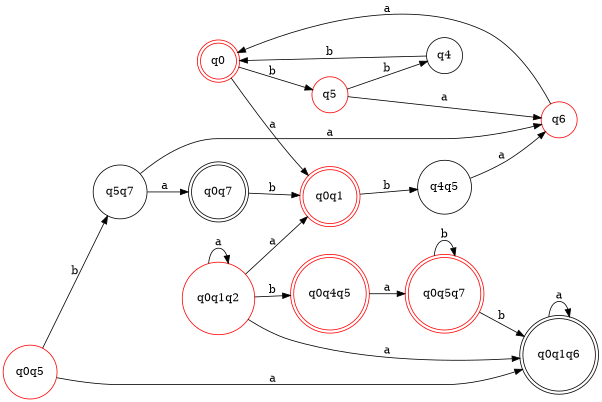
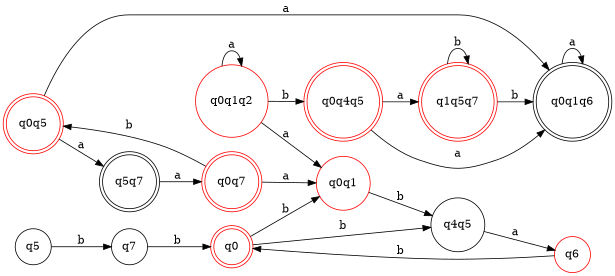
(387, 9) -> (401, 251)
(445, 56) -> (130, 247)
(272, 77) -> (338, 236)
(330, 95) -> (33, 247)
(441, 107) -> none
(273, 125) -> (286, 210)
none -> (141, 139)
(333, 139) -> none
(273, 188) -> (286, 177)
(120, 192) -> (130, 182)
(218, 192) -> (232, 182)
(330, 197) -> (343, 183)
(75, 271) -> (81, 145)
(445, 294) -> (458, 102)
(377, 356) -> (454, 168)
(30, 372) -> (33, 124)
